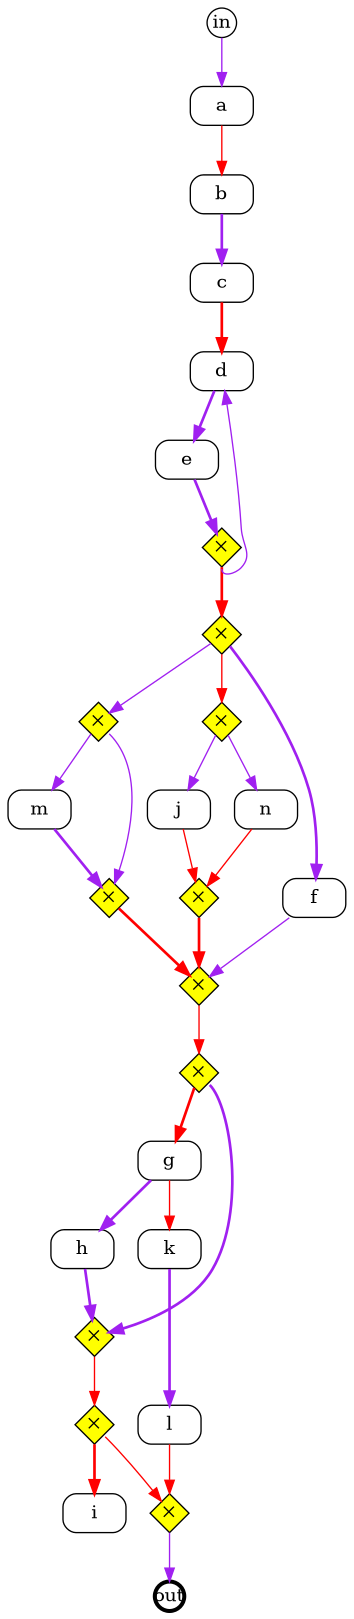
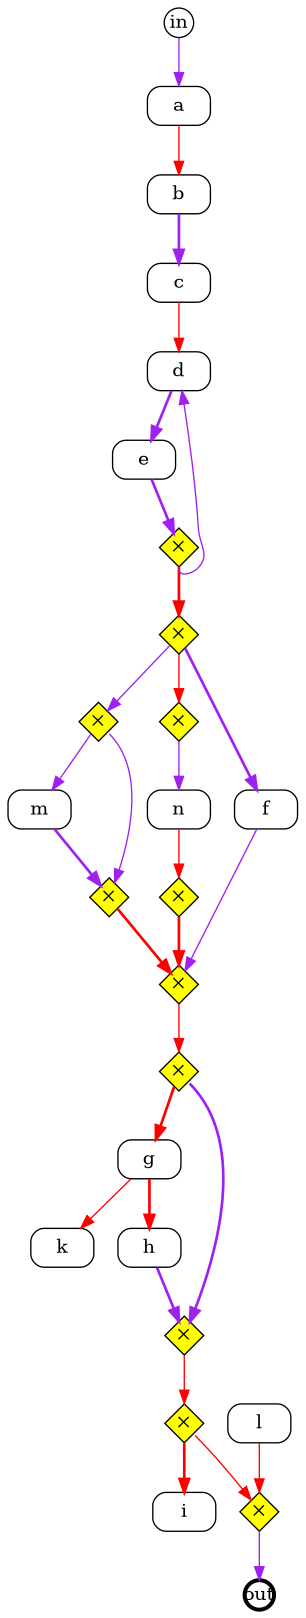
(222, 320) -> (179, 320)
(179, 810) -> none
(131, 1200) -> (149, 1197)
(170, 1330) -> none
